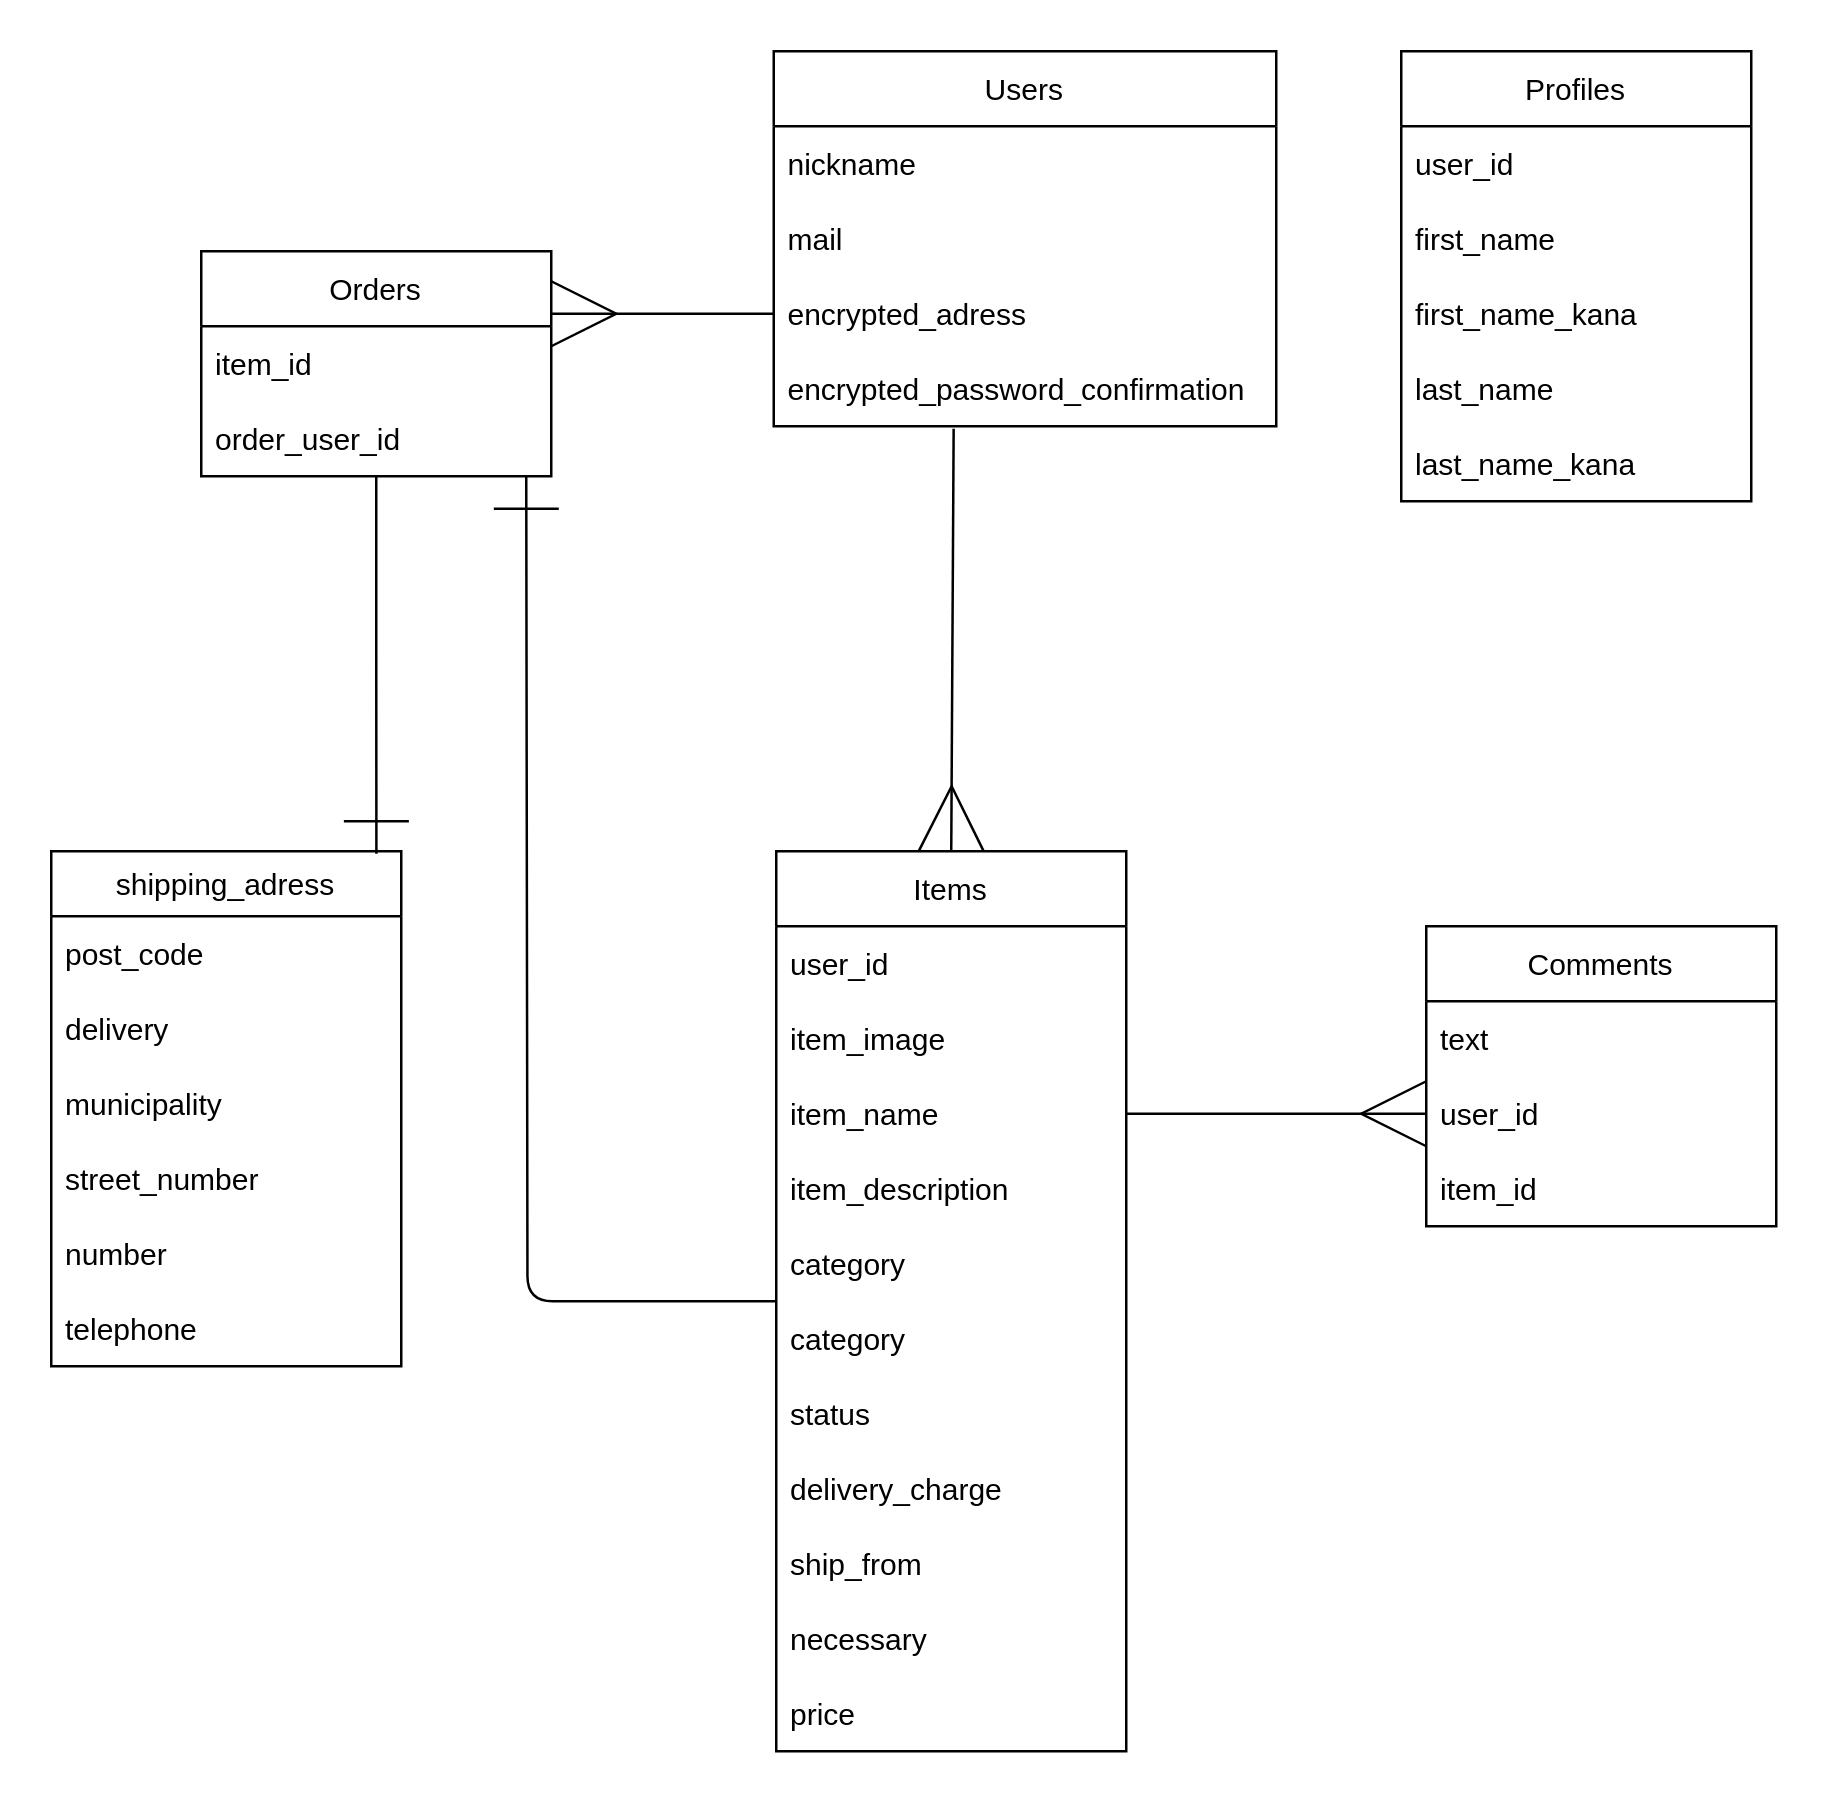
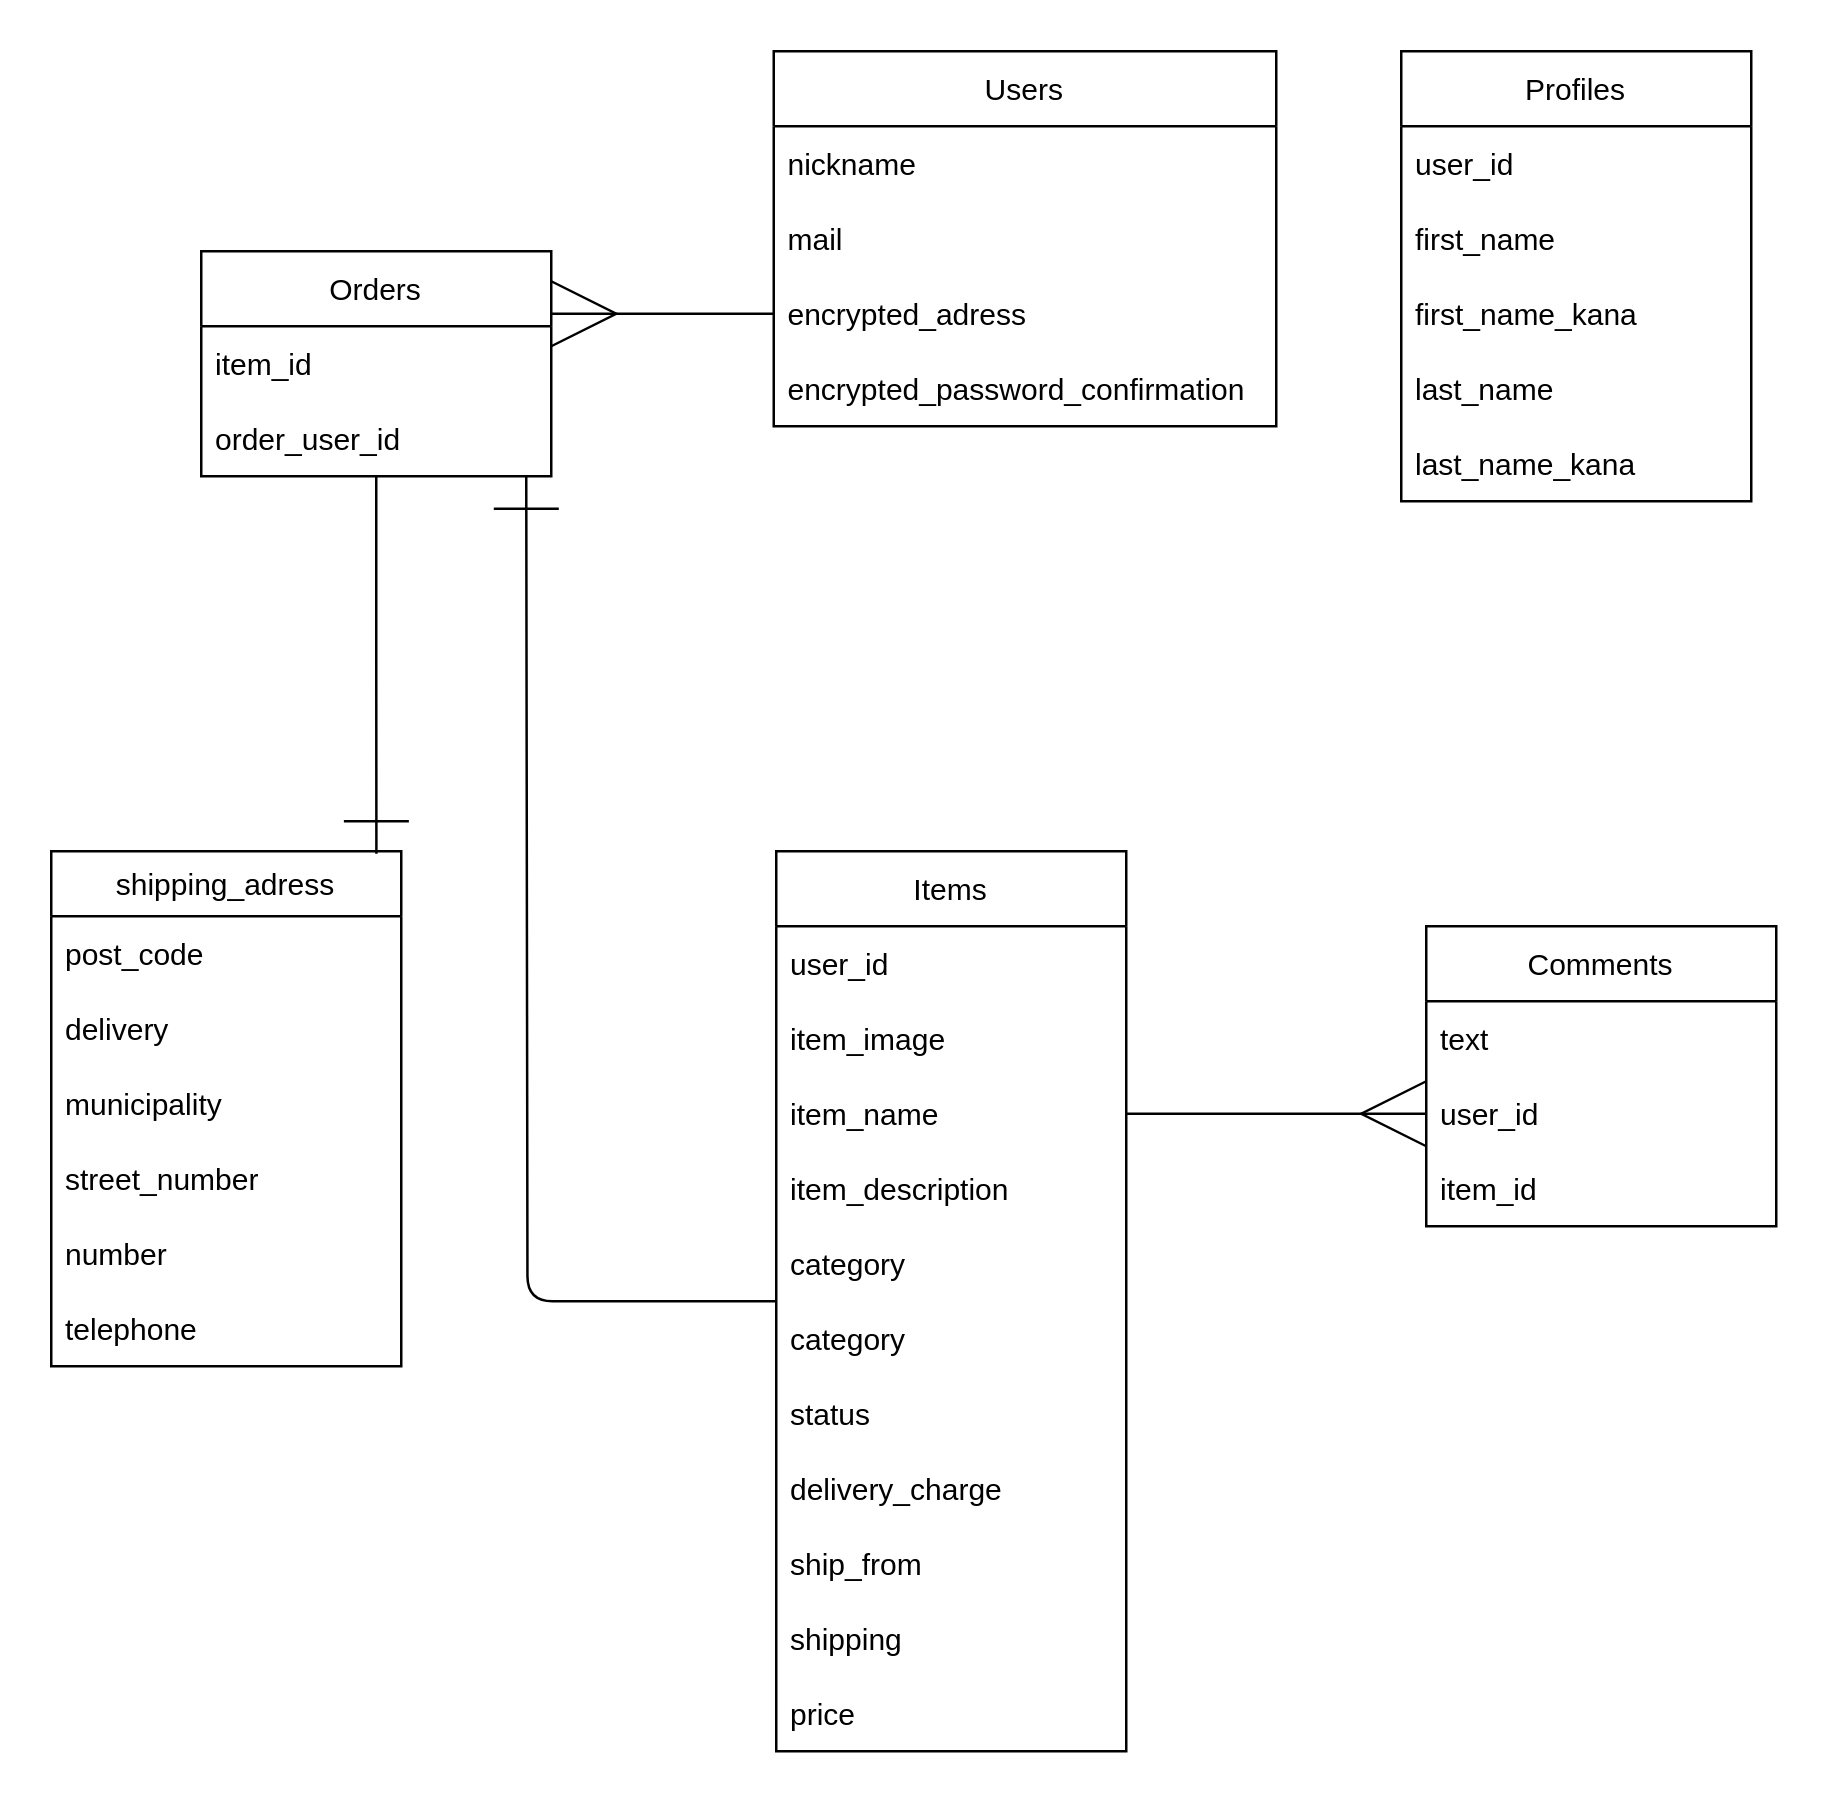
(952, 641) -> none
(866, 1640) -> (849, 1640)
